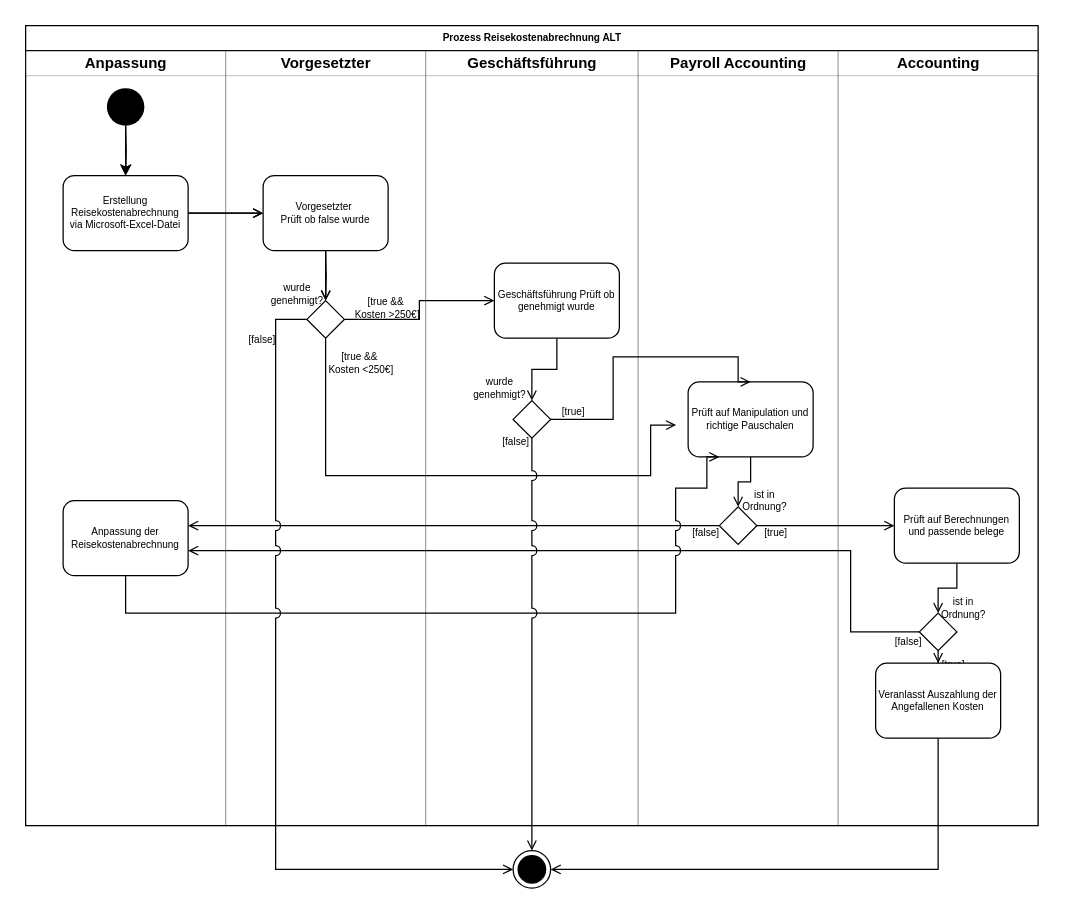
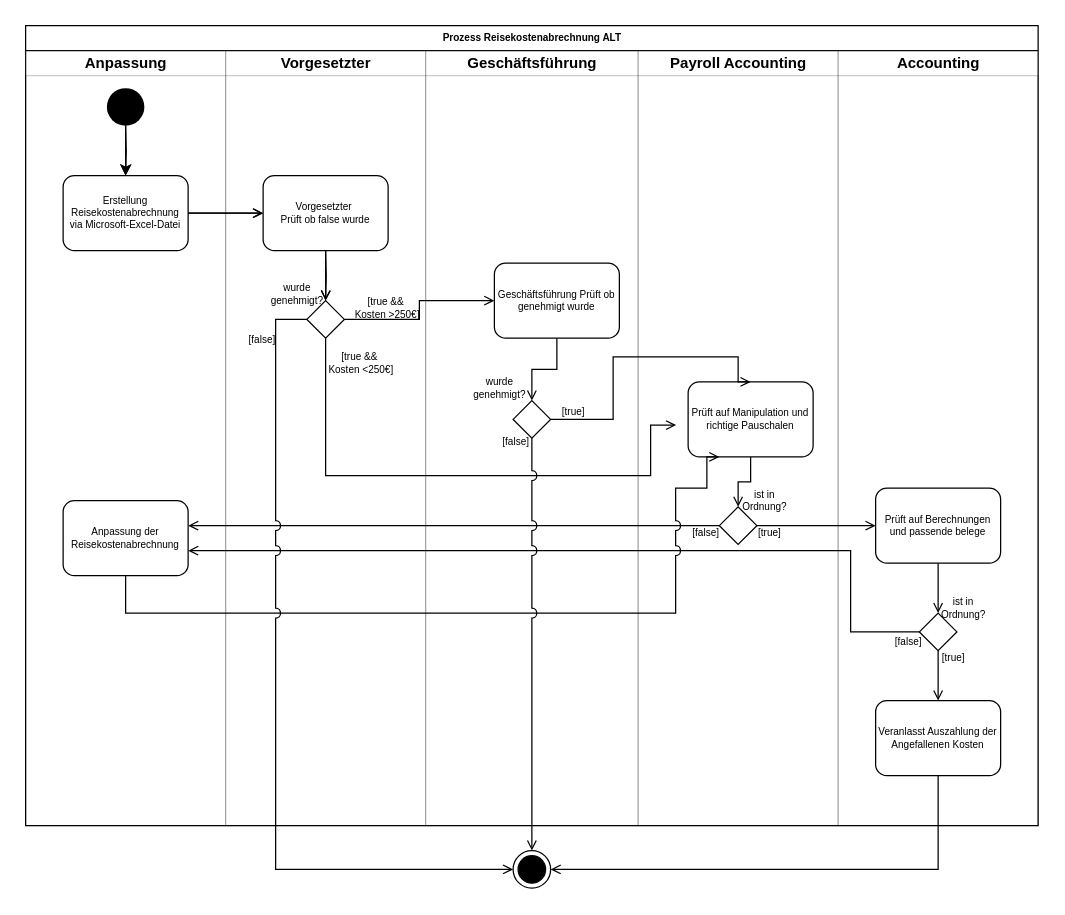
(957, 526) -> (938, 526)
(938, 701) -> (938, 738)
